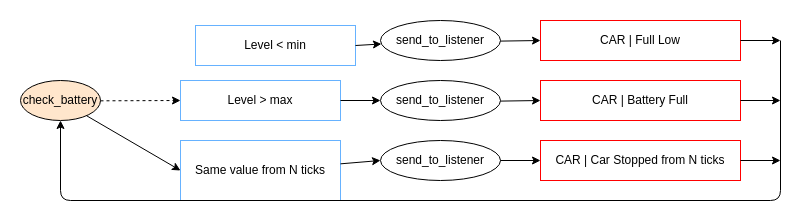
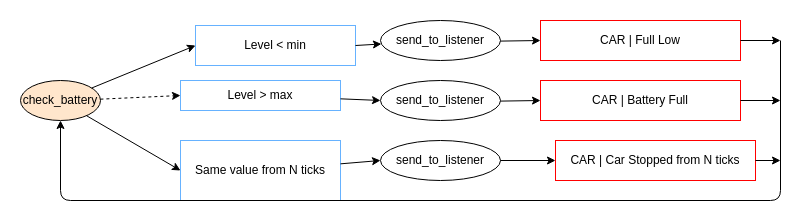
none -> (140, 68)
(261, 101) -> (261, 96)
(641, 161) -> (656, 161)
